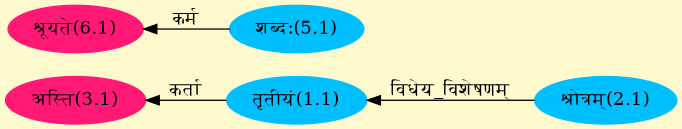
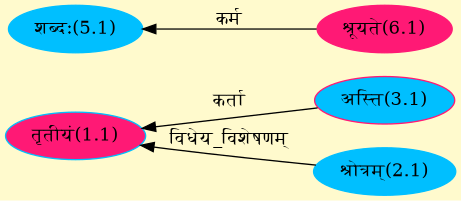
(193, 29) -> (236, 29)
(76, 100) -> (385, 100)
(193, 100) -> (237, 117)
(297, 100) -> (76, 136)
